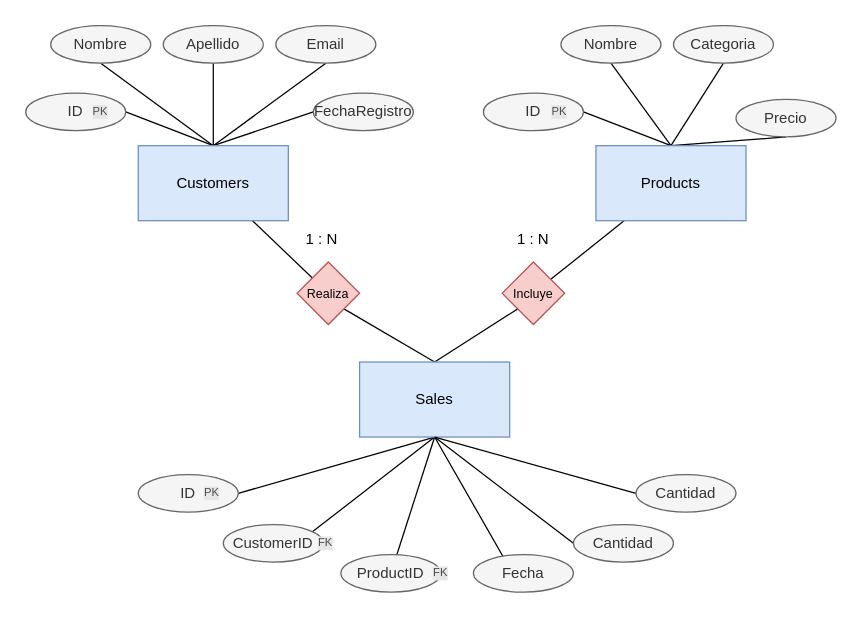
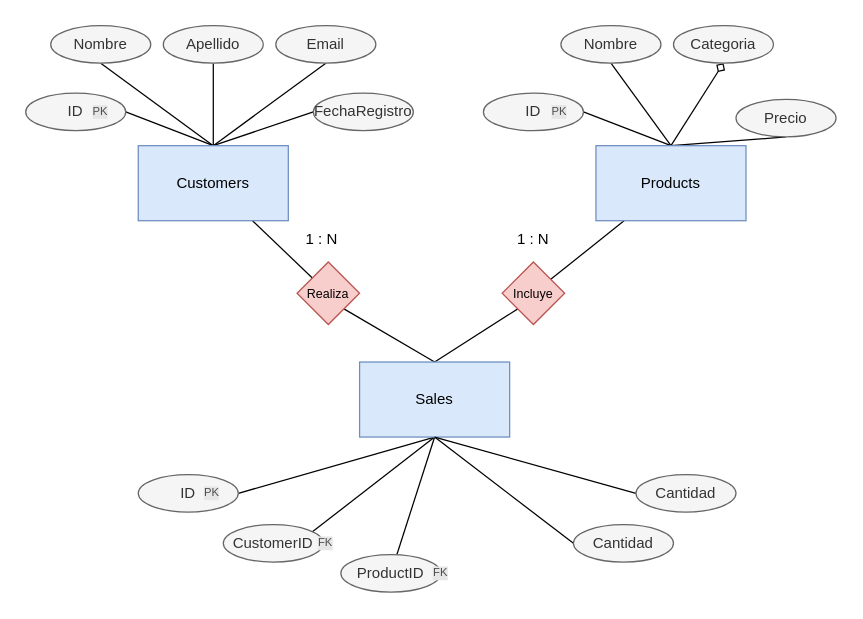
(720, 68) -> (717, 72)
(470, 500) -> none
(523, 573) -> none
